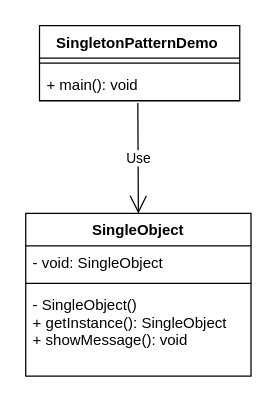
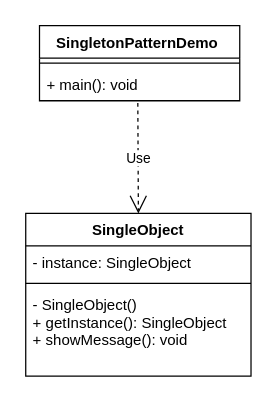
(138, 127) -> (138, 127)
(105, 263) -> (122, 263)
